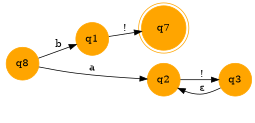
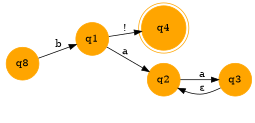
(164, 28) -> (164, 28)
(202, 74) -> (202, 74)
(89, 75) -> (125, 57)
